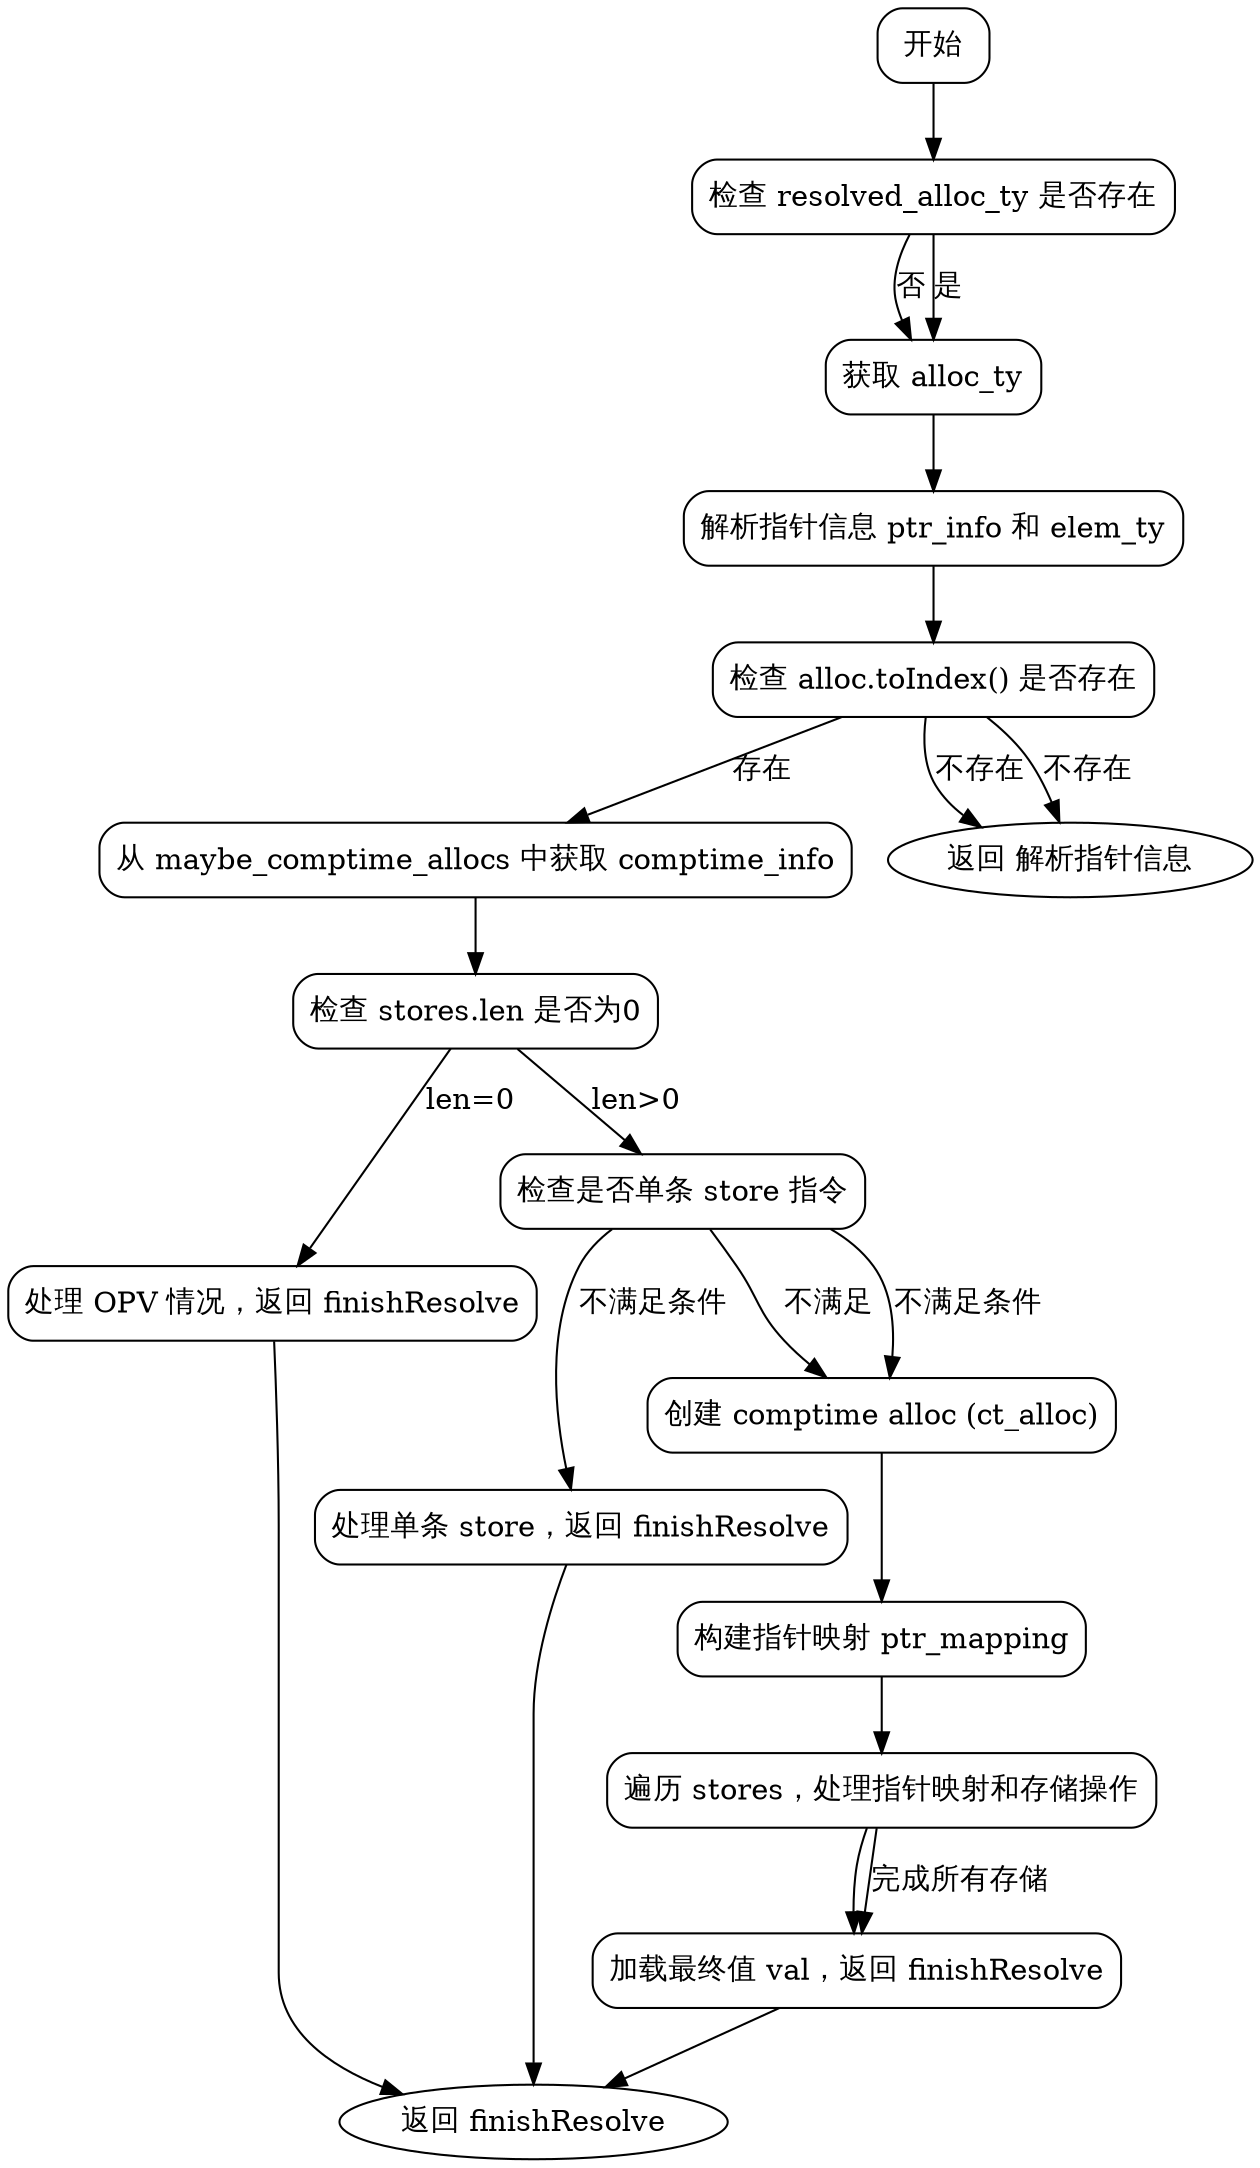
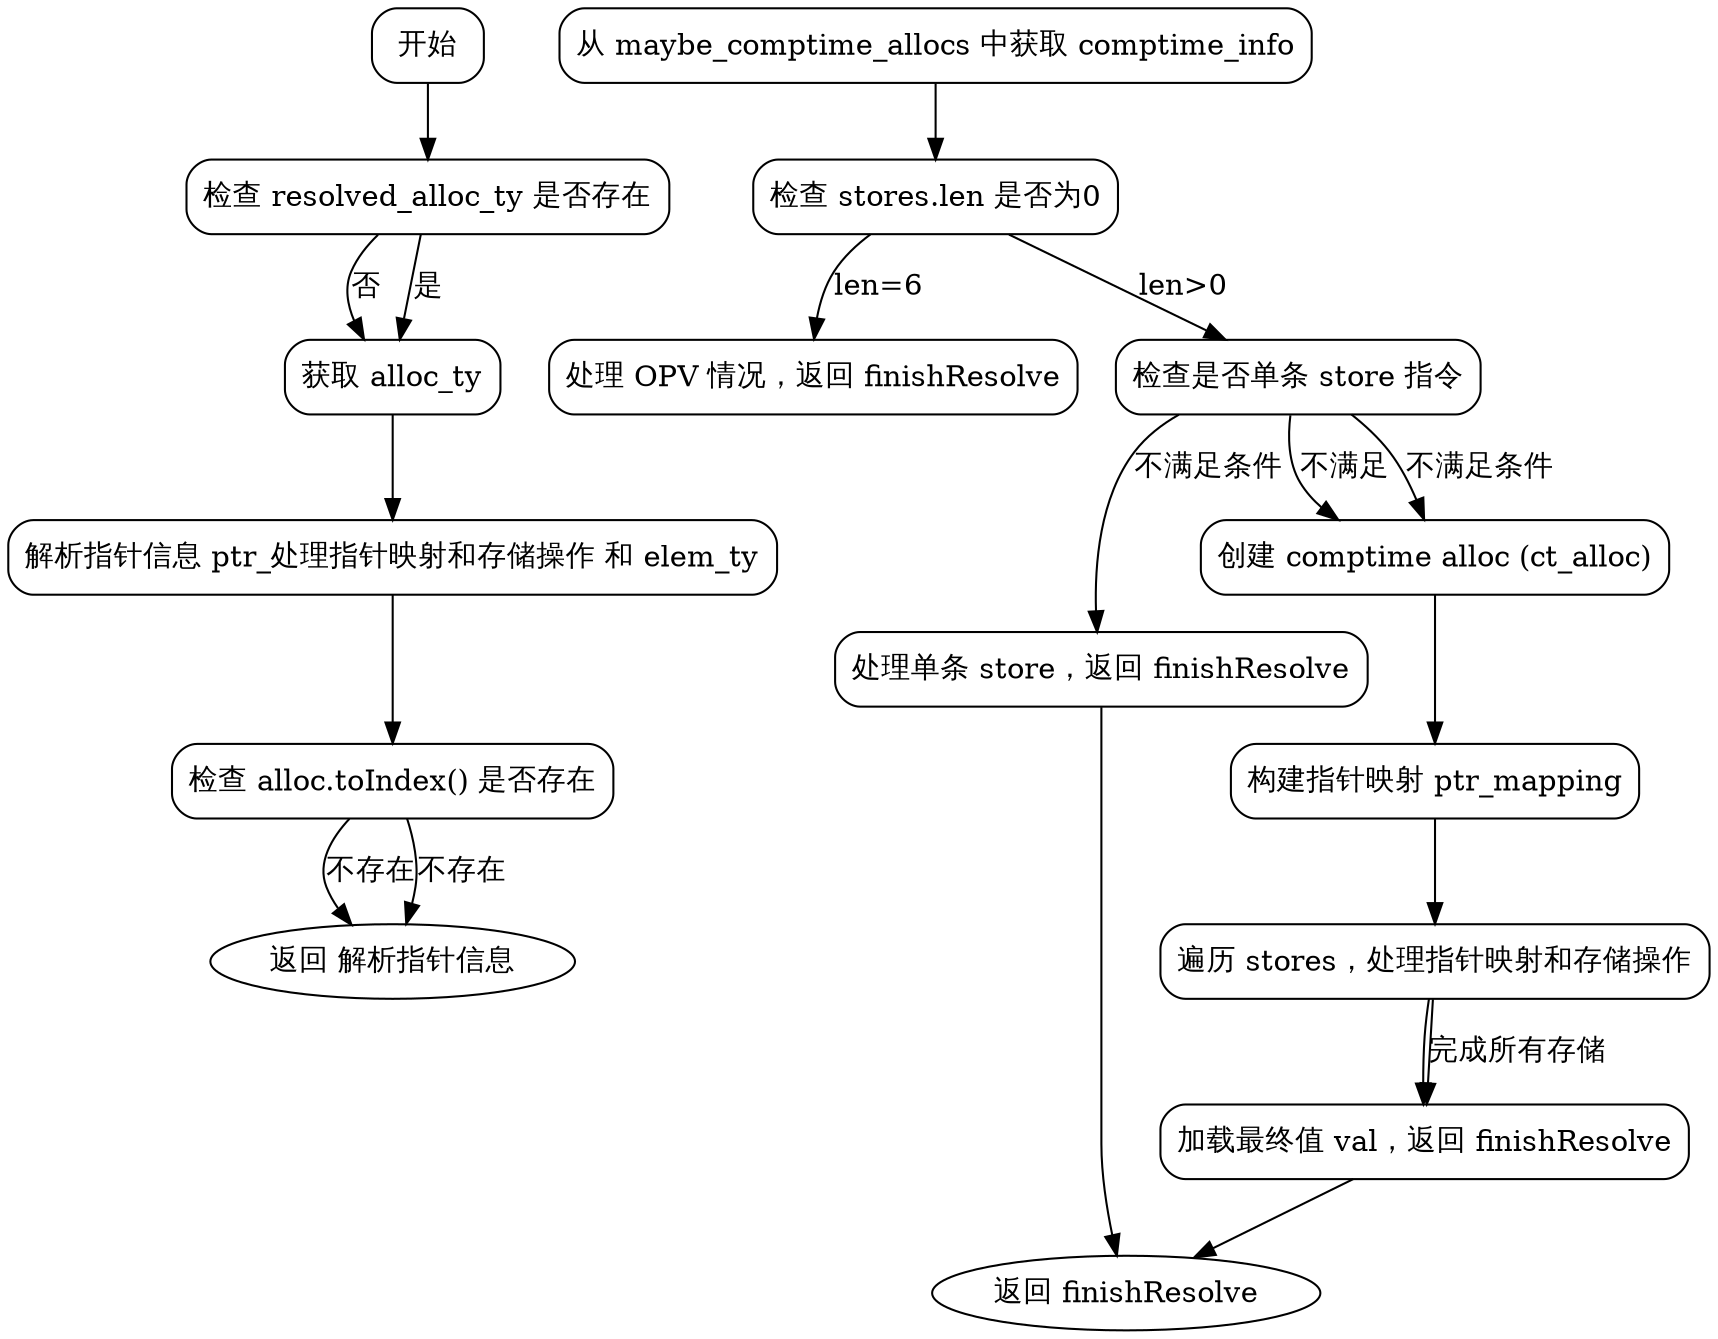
(934, 528) -> (393, 557)
(715, 766) -> none
(470, 1101) -> (879, 287)
(279, 1739) -> none
